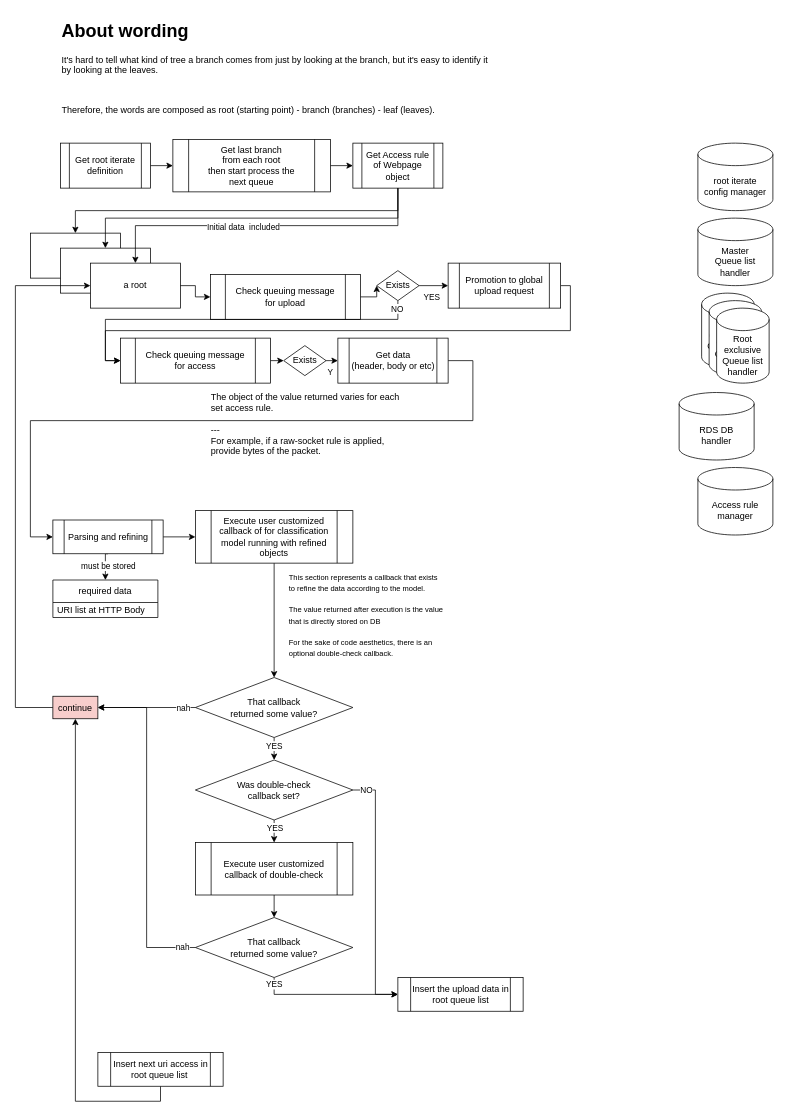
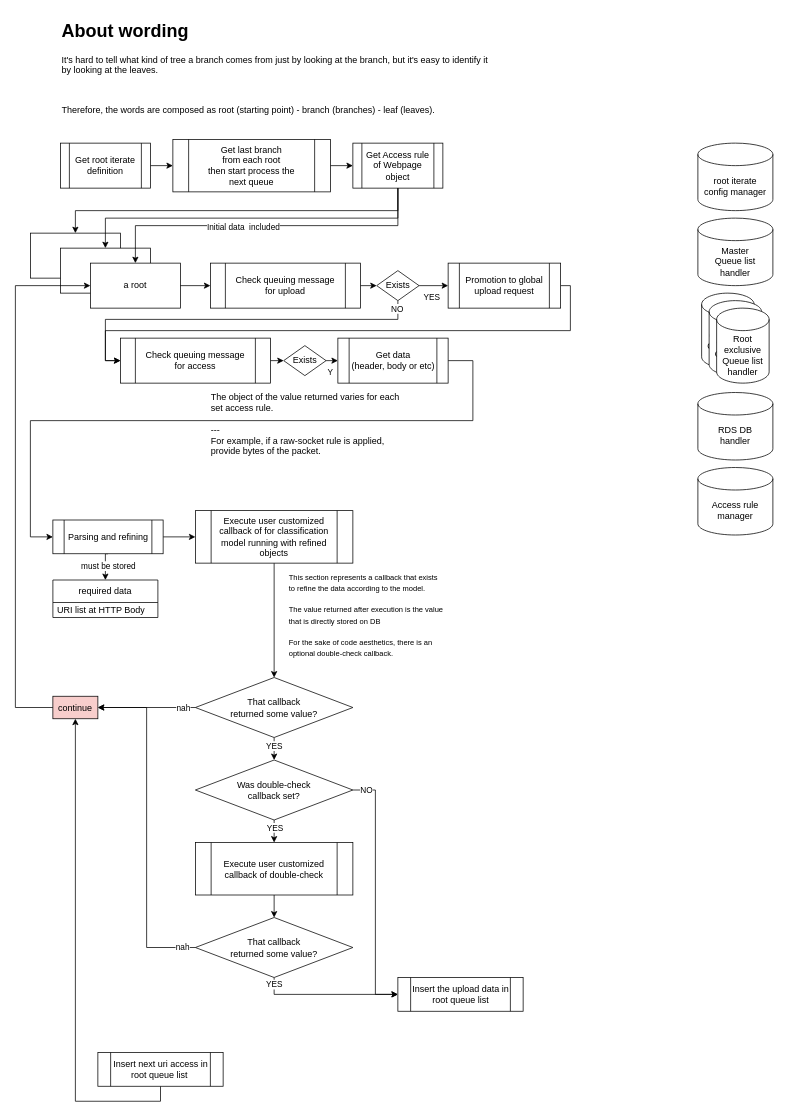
(285, 297) -> (285, 285)
(717, 426) -> (735, 426)
